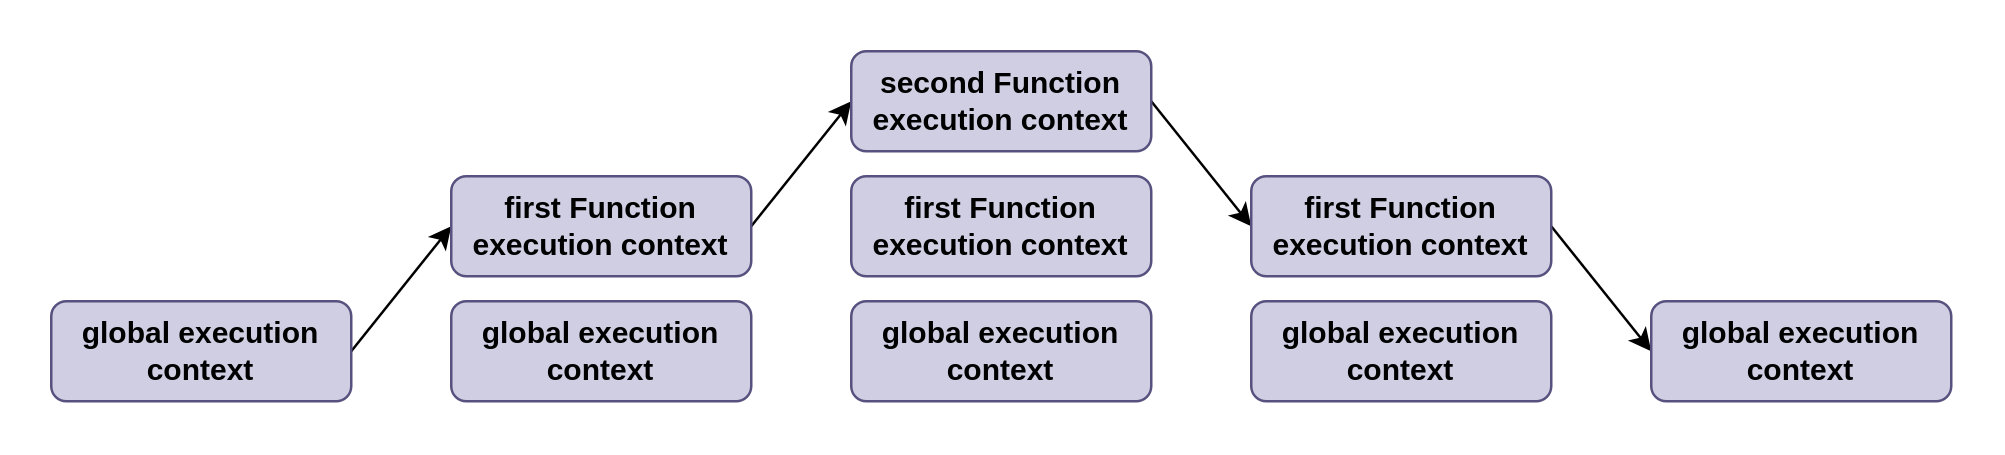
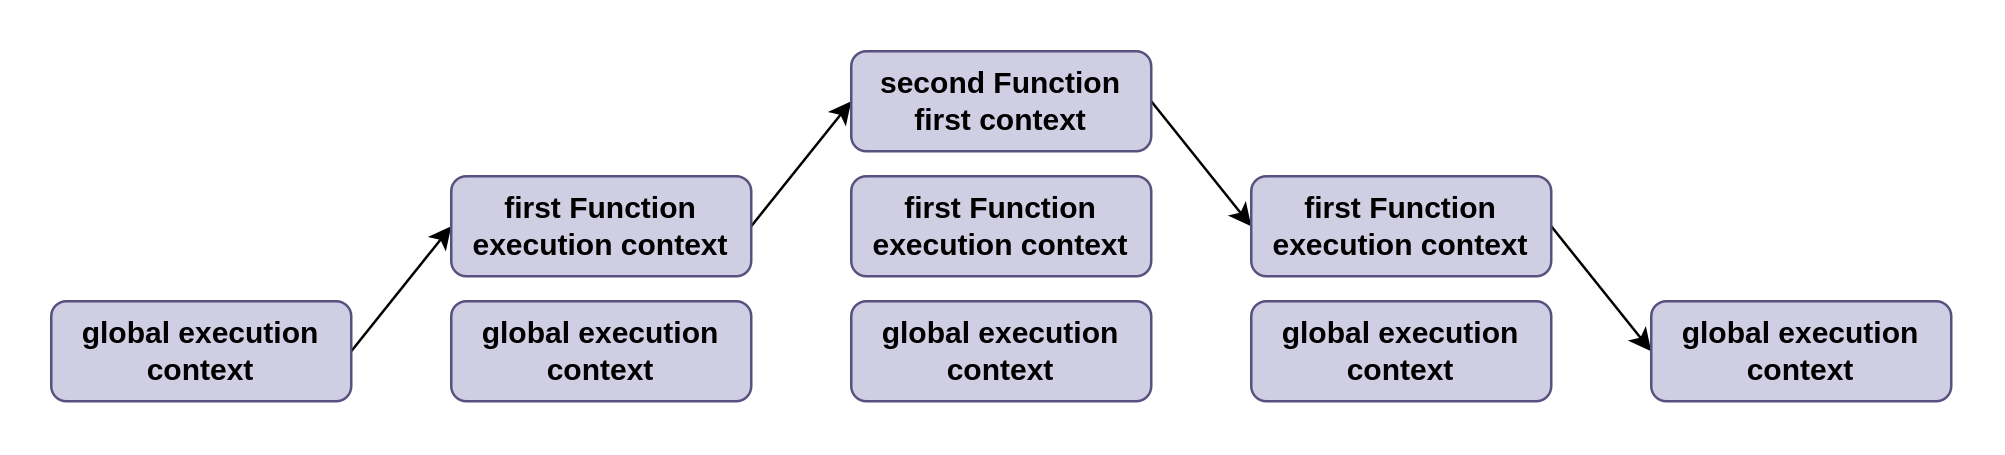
(1001, 101) -> (1001, 101)
